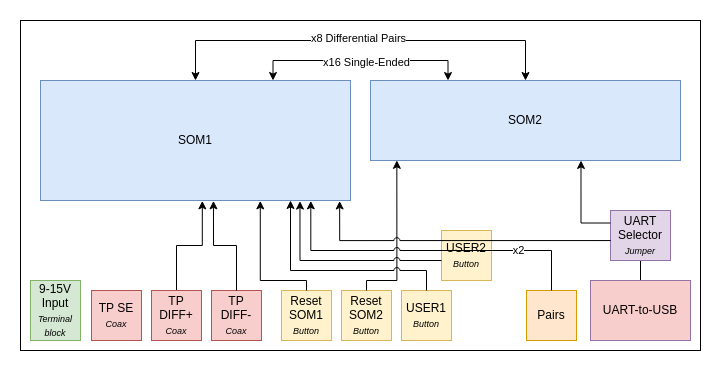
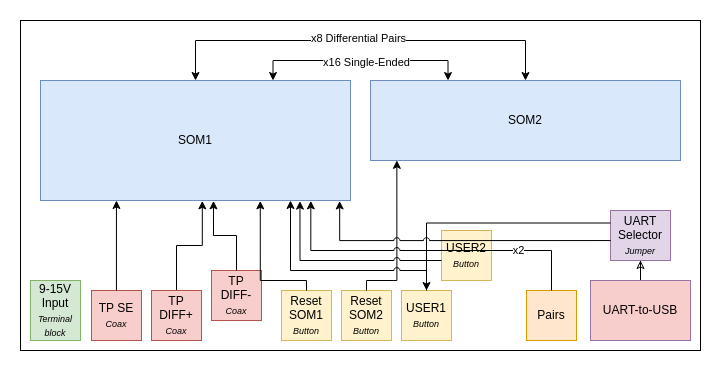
(581, 196) -> (483, 223)
none -> (116, 249)
(641, 266) -> (641, 268)
(237, 316) -> (237, 296)
